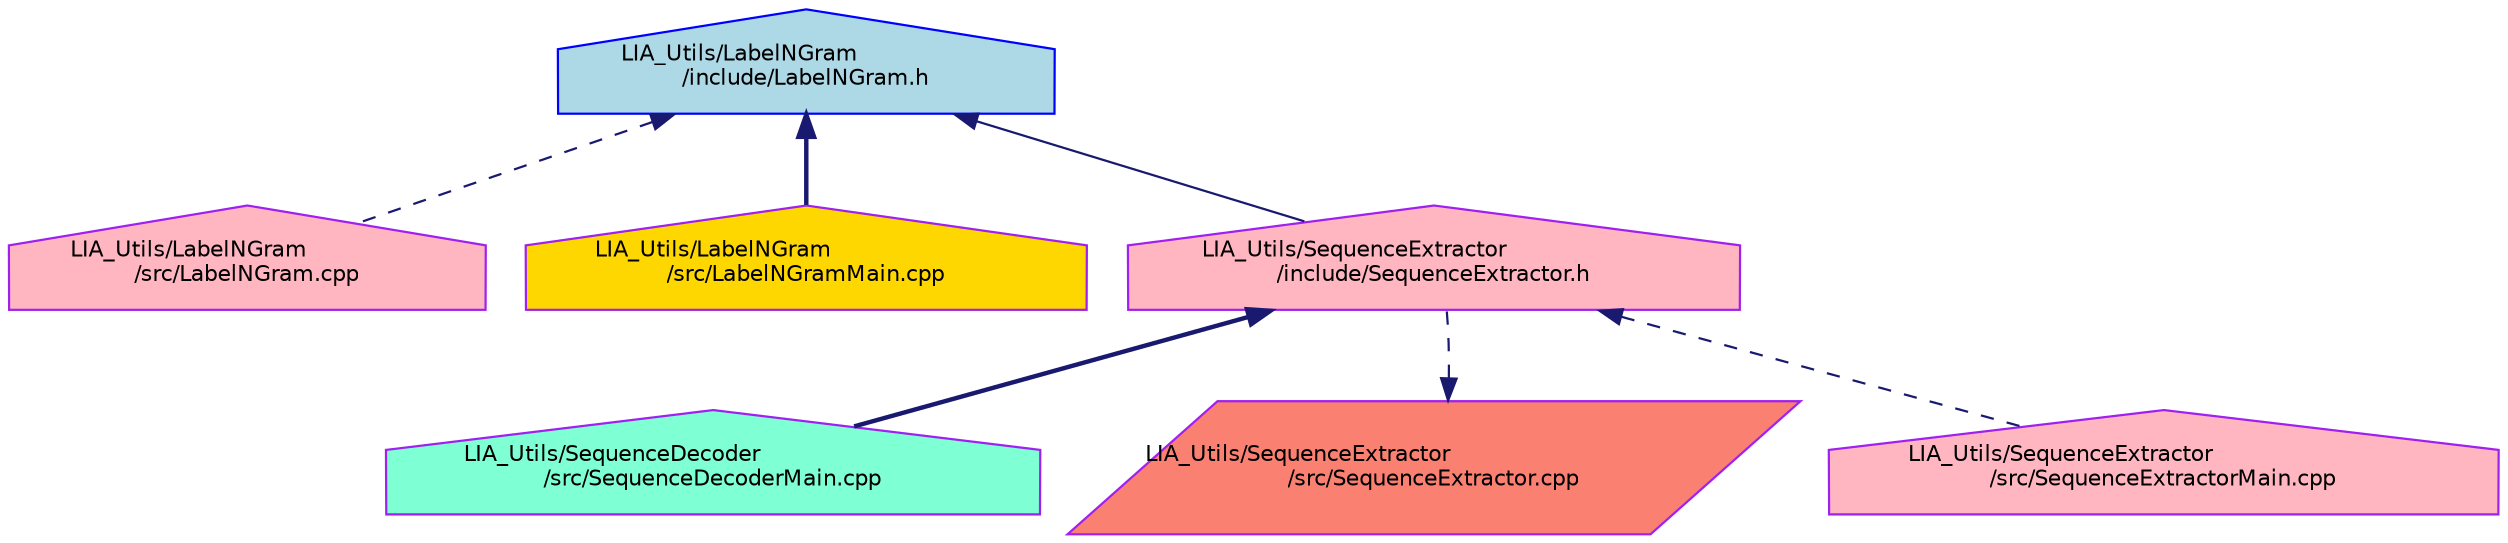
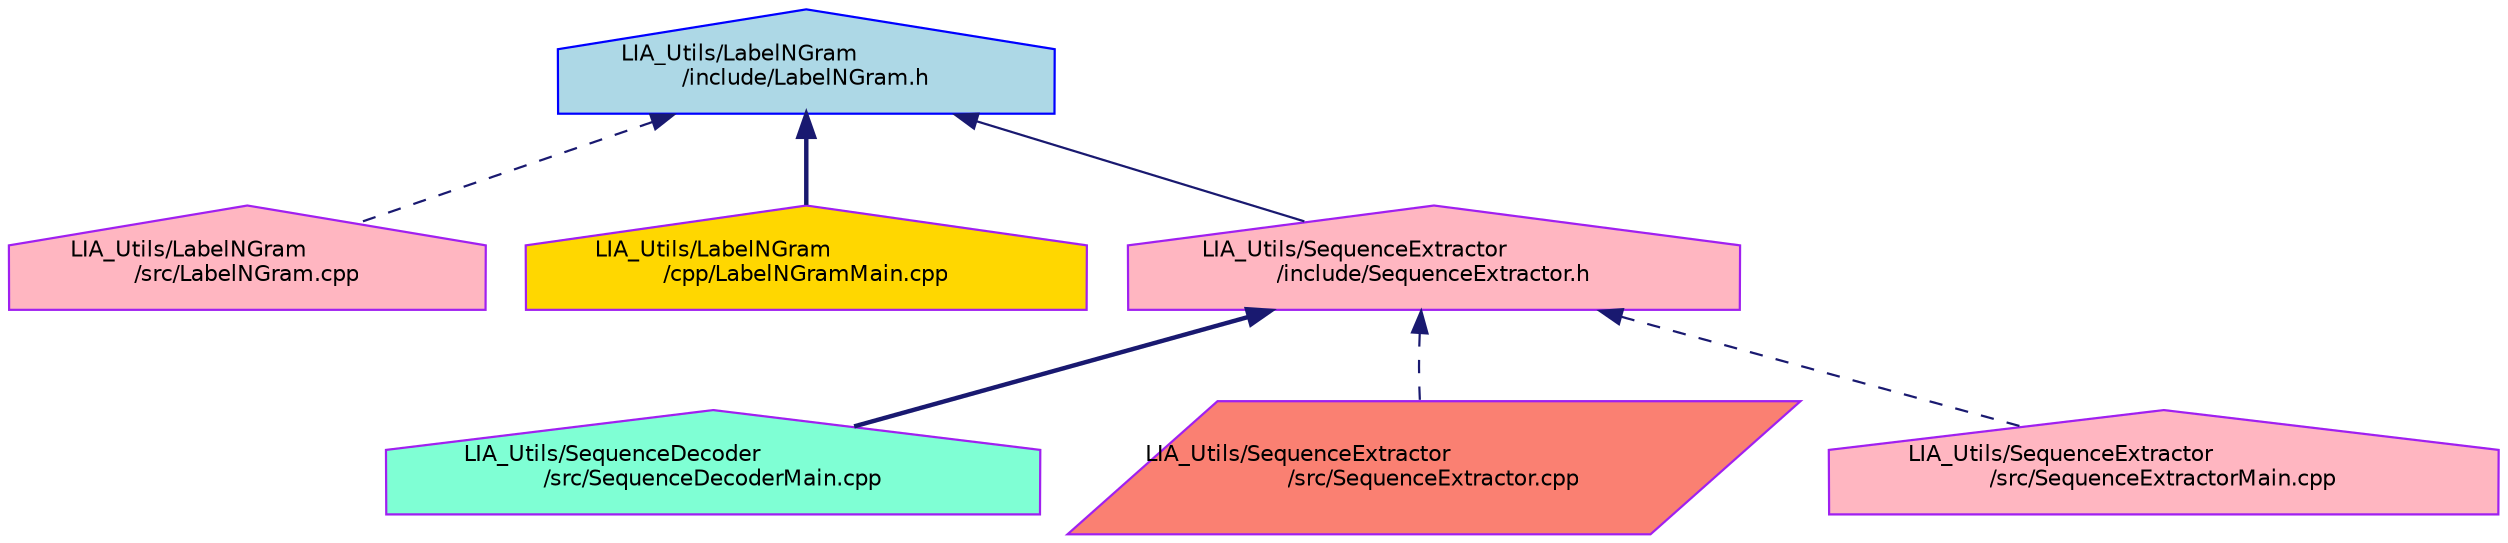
(806, 263) -> (806, 263)
(1449, 344) -> (1419, 367)
